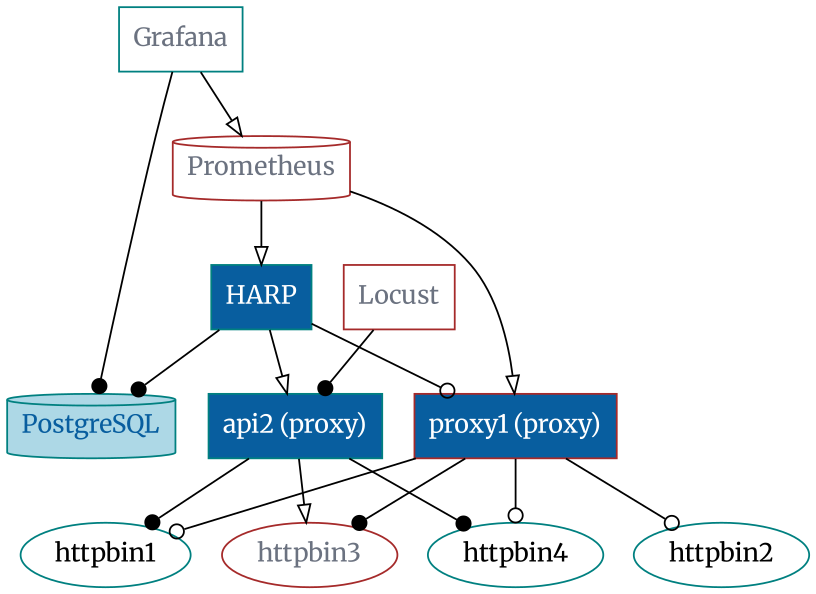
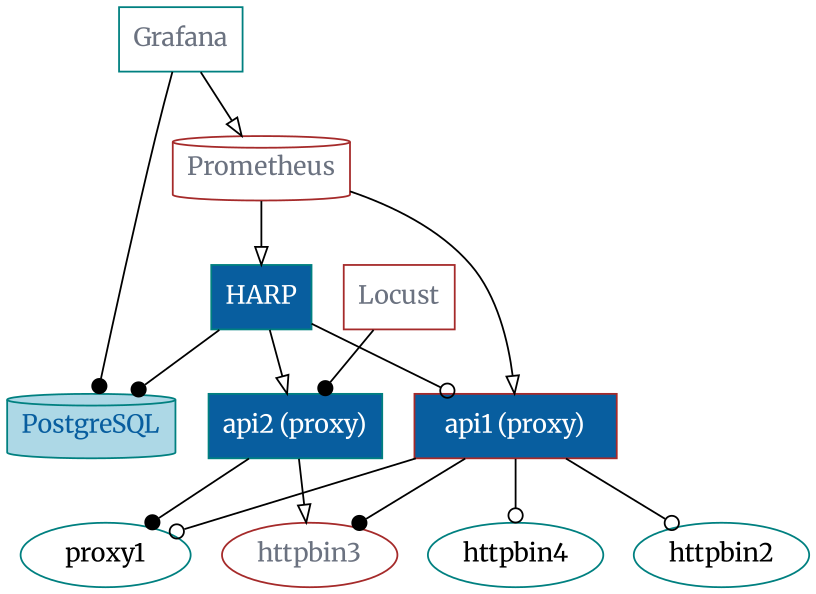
(516, 426) -> (516, 426)
(398, 486) -> none
(106, 555) -> (106, 555)
